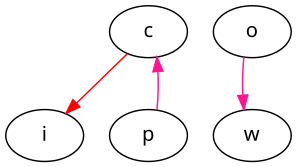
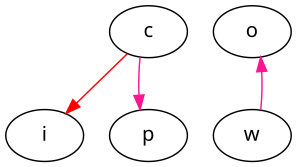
(243, 76) -> (262, 91)
(158, 91) -> (139, 76)
